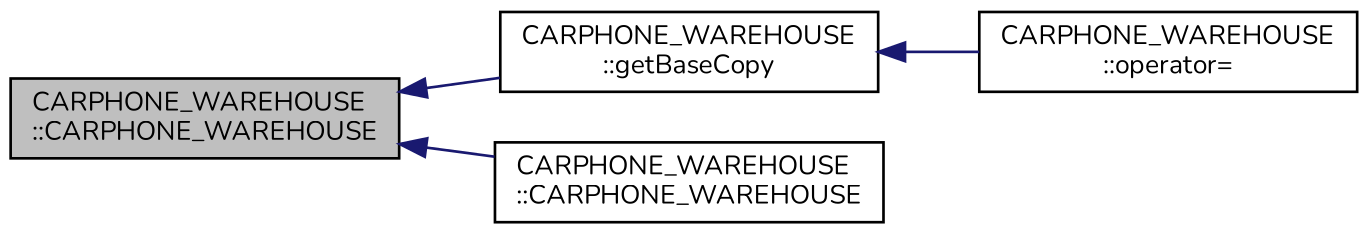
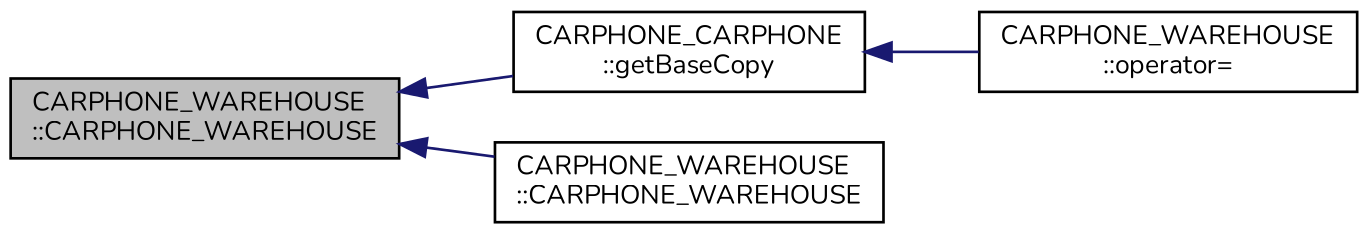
(689, 52) -> (689, 52)
